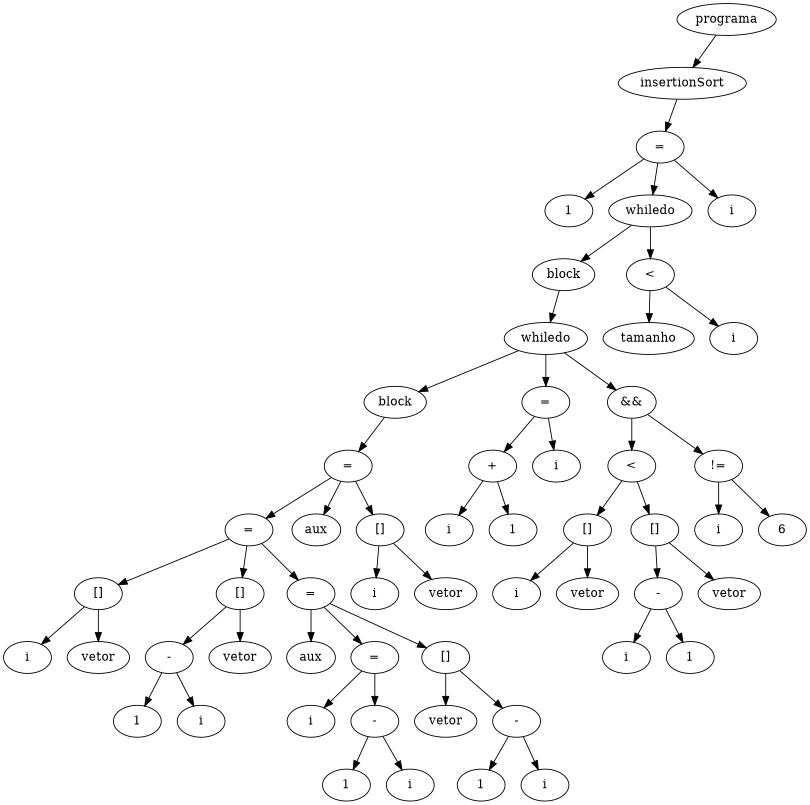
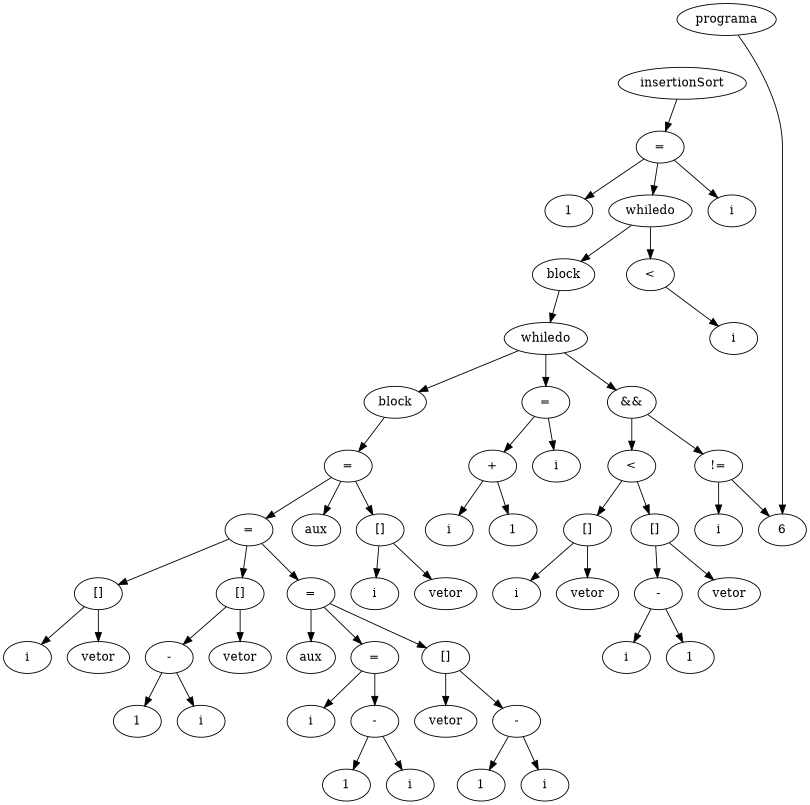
(707, 48) -> (782, 265)
(649, 338) -> none
